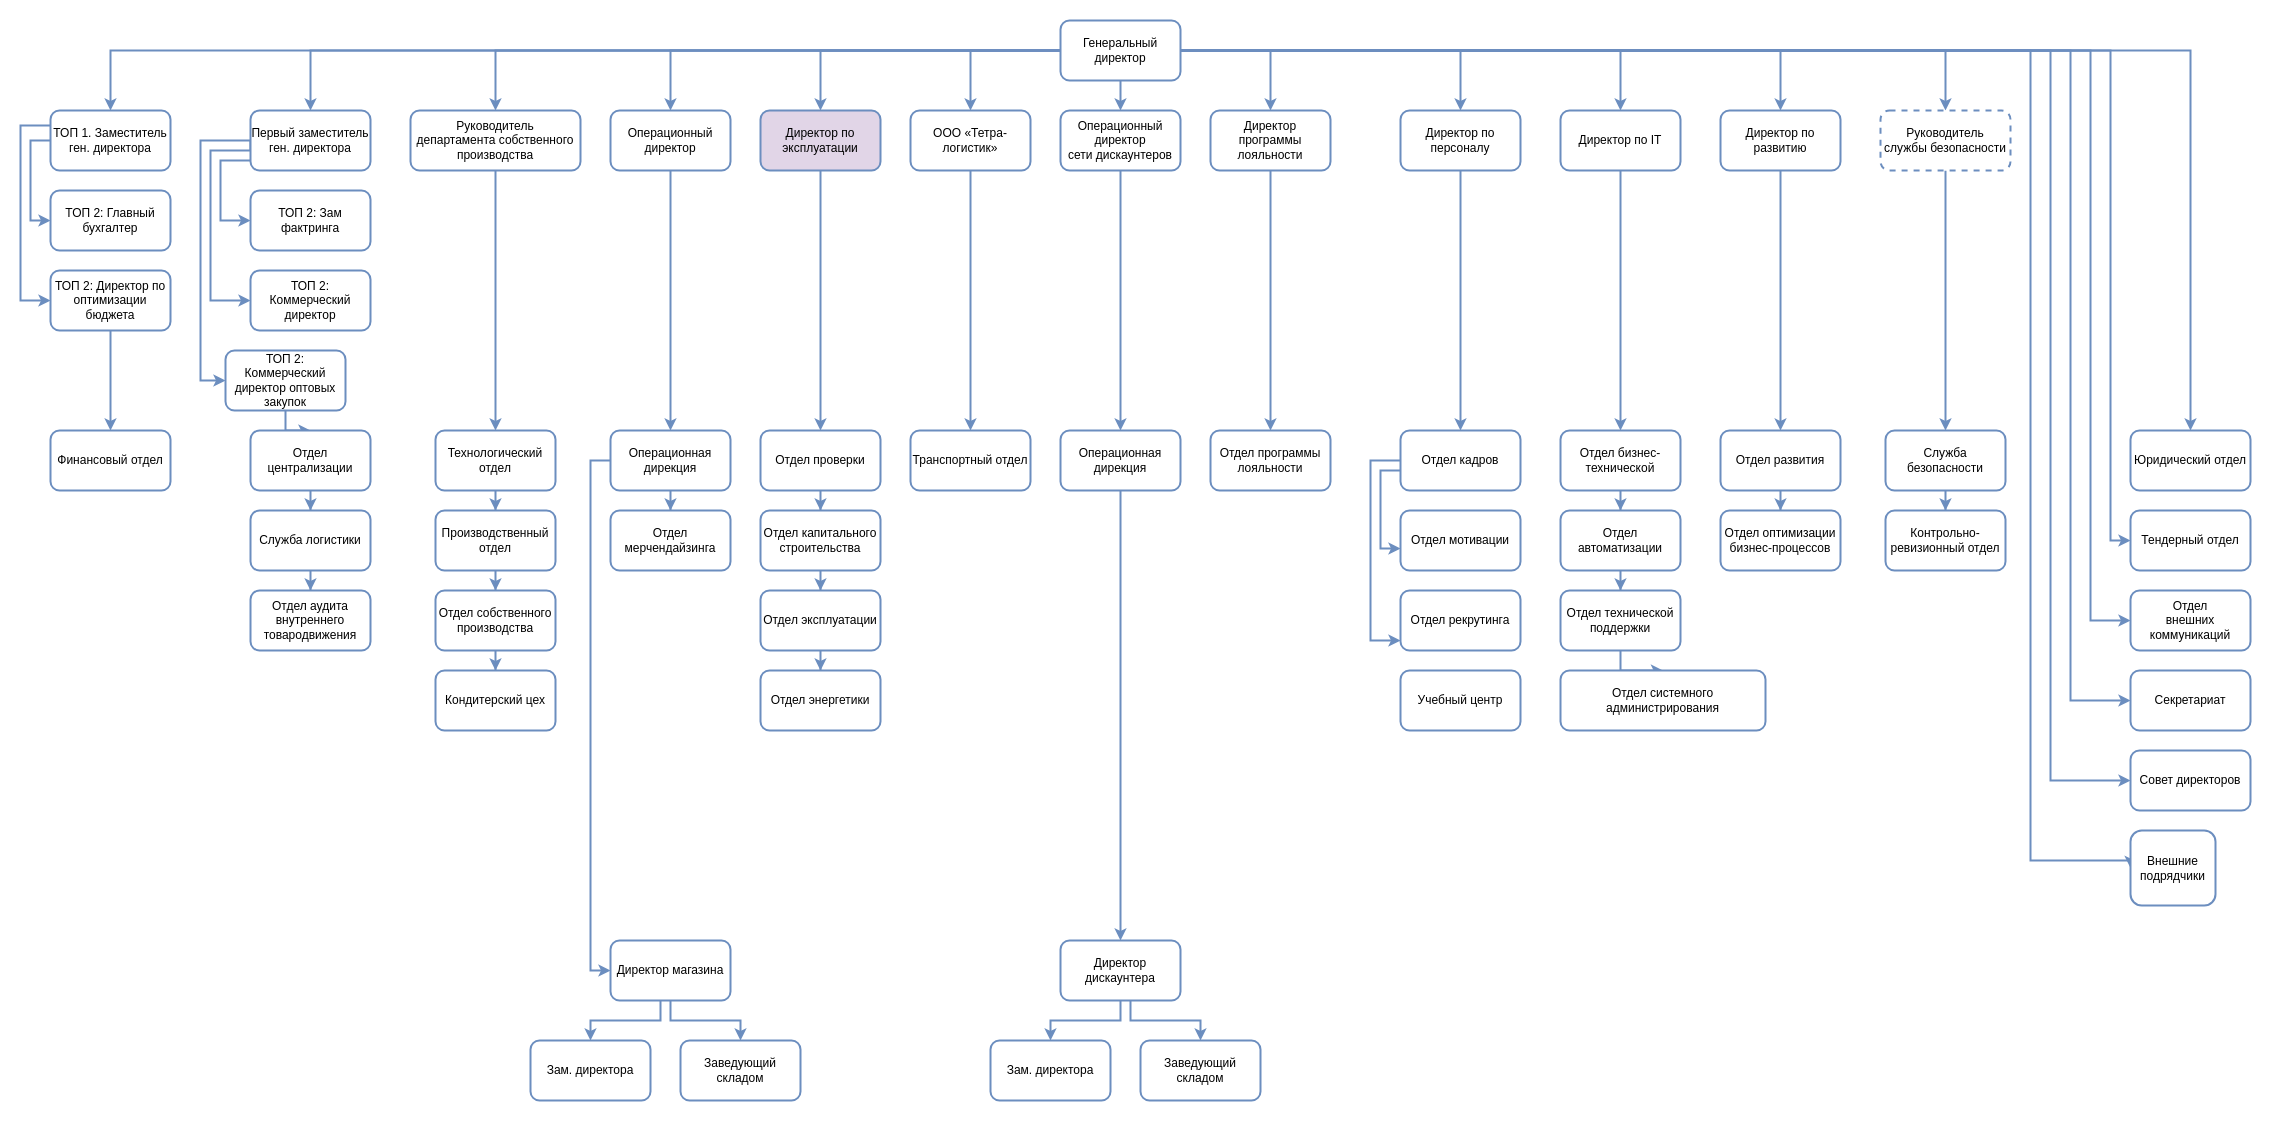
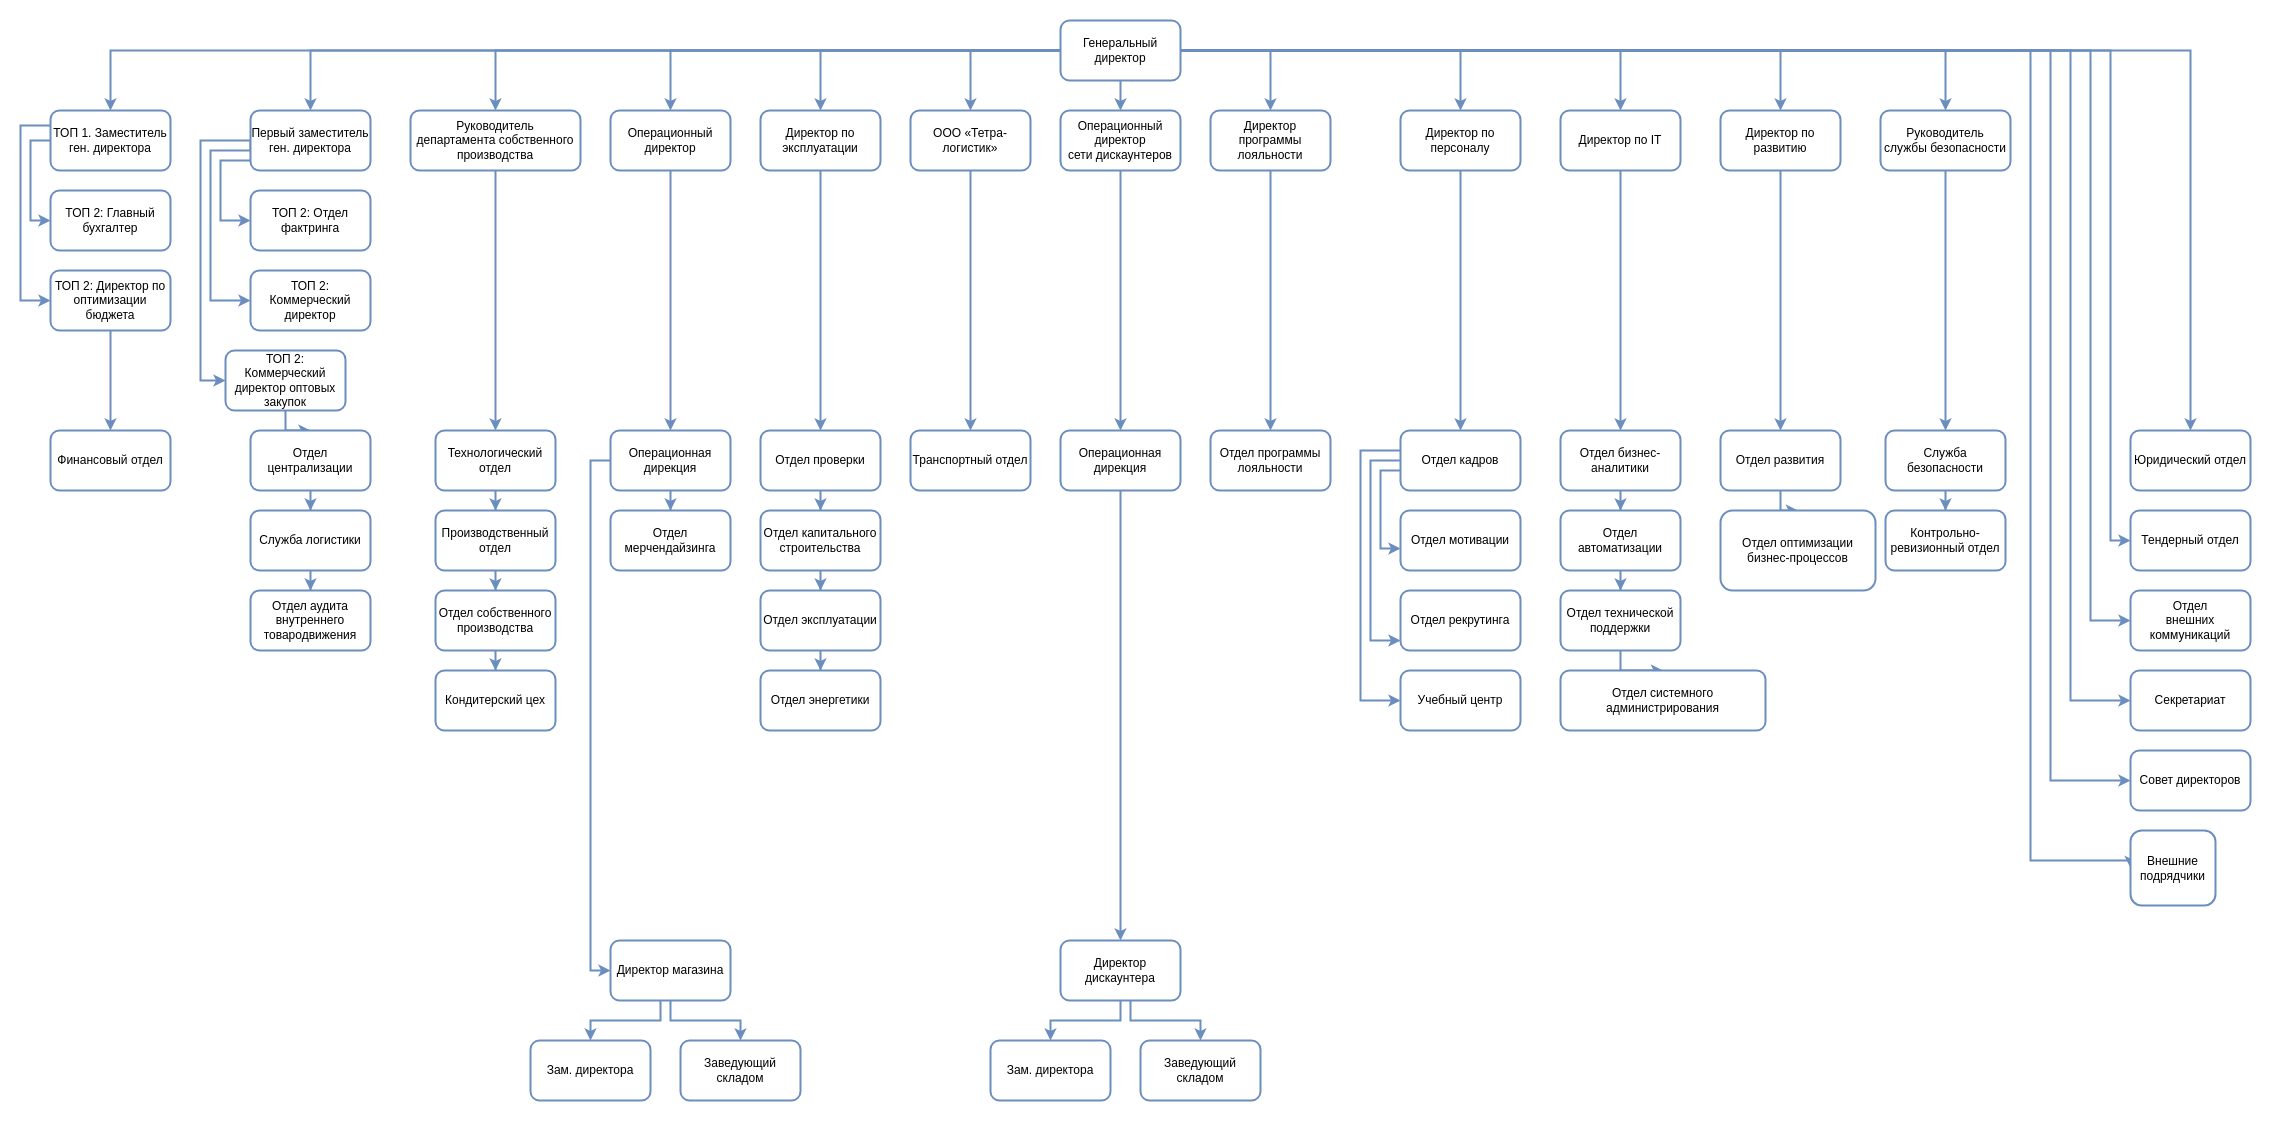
(821, 141) -> (821, 141)
(1946, 141) -> (1946, 141)
(311, 221) -> (311, 221)
(1621, 461) -> (1621, 461)
(1781, 541) -> (1798, 551)
none -> (1361, 571)
